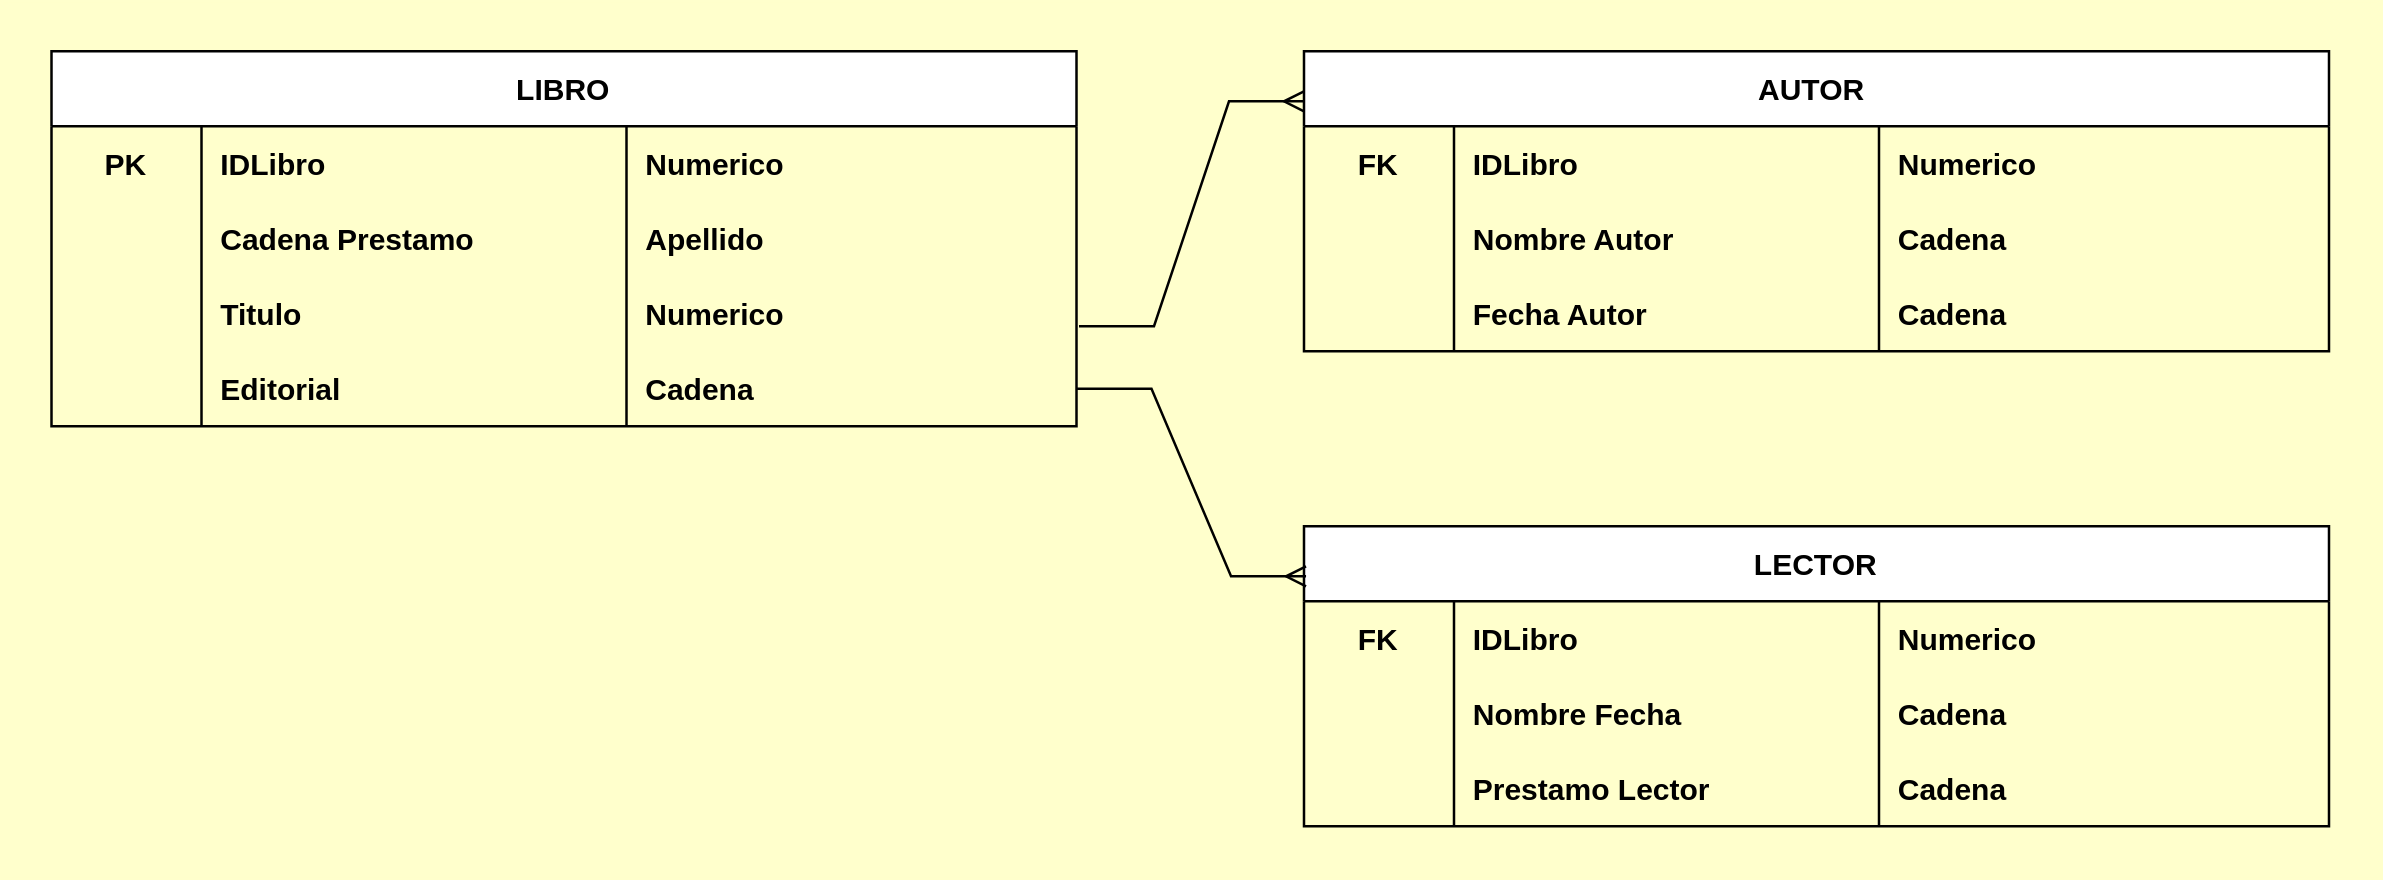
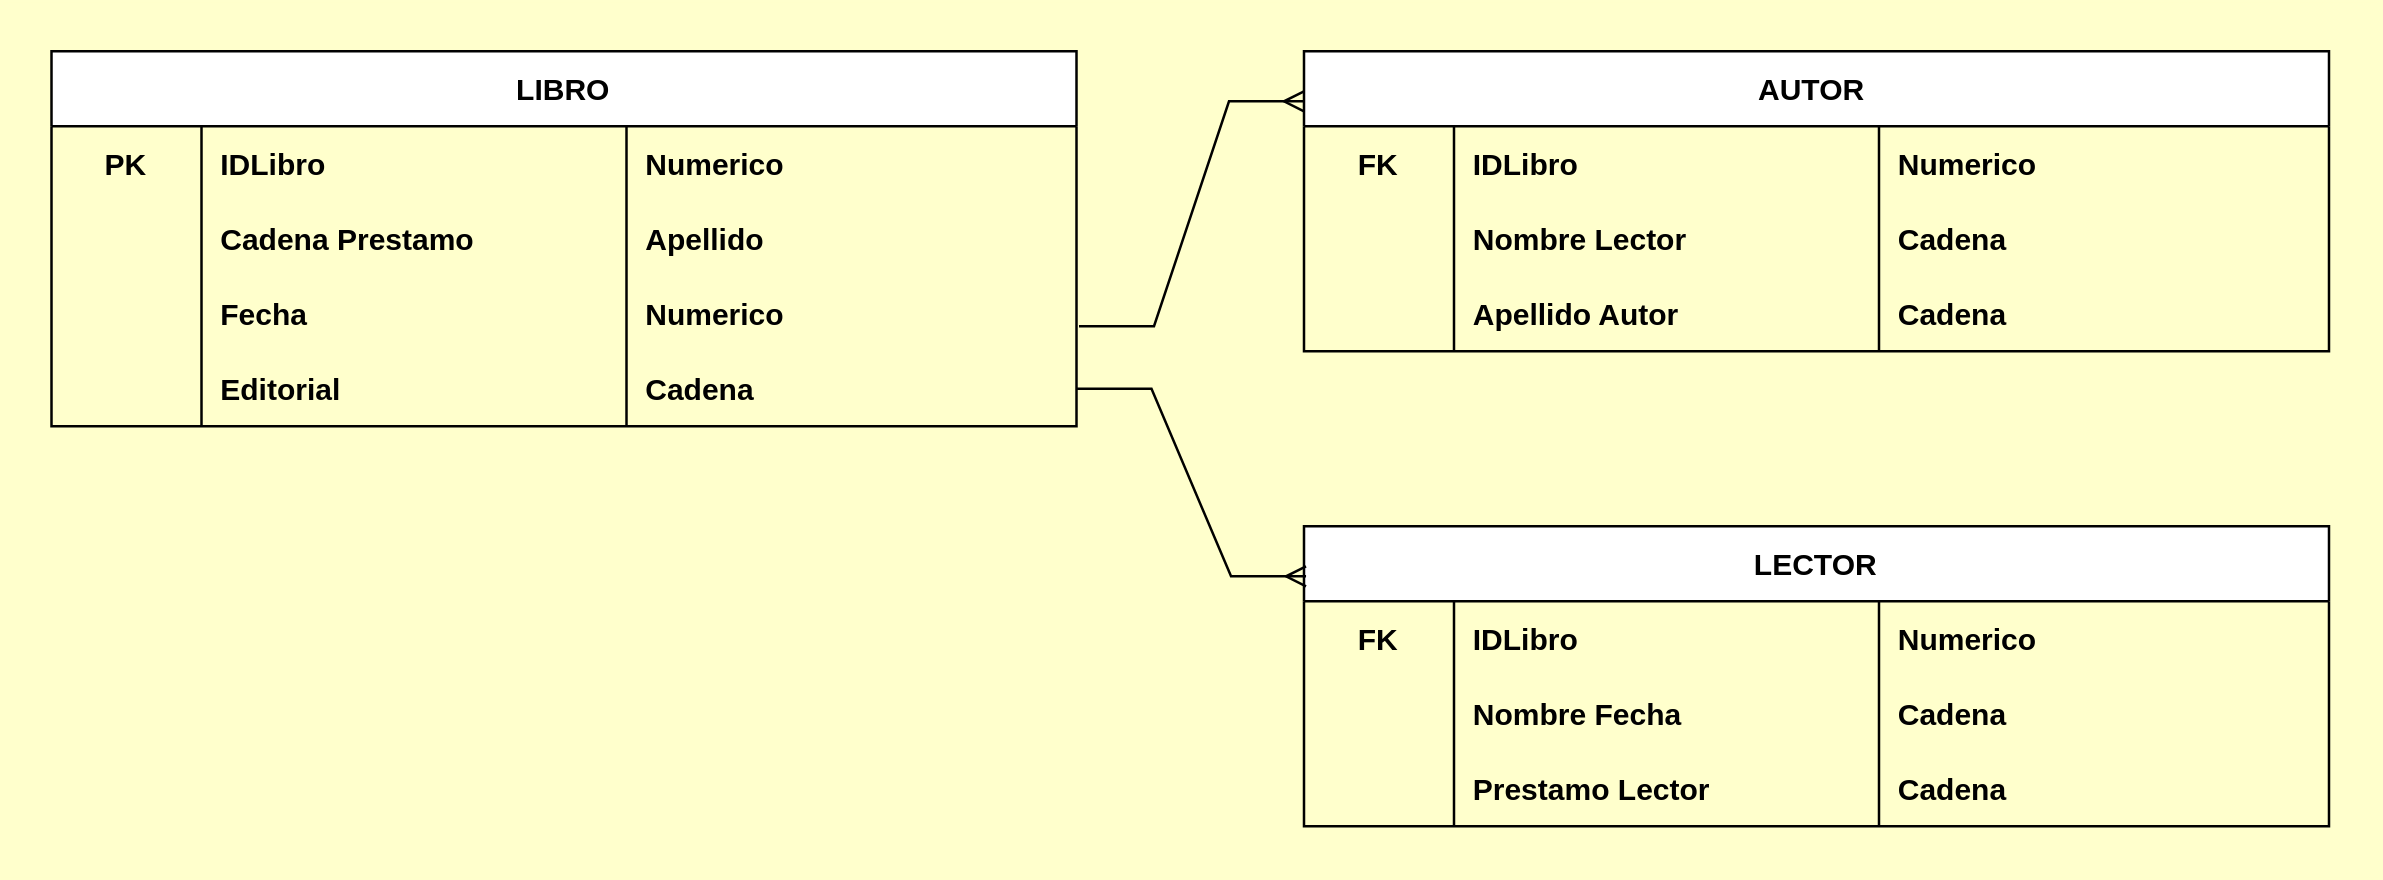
(1569, 240) -> (1578, 240)
(263, 315) -> (262, 315)
(1561, 315) -> (1575, 315)
